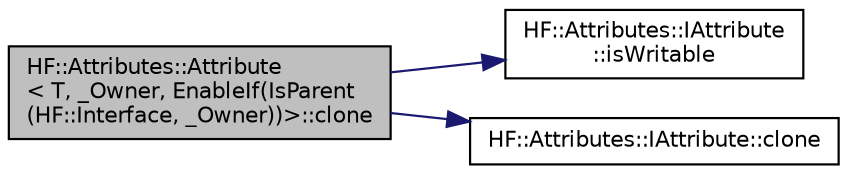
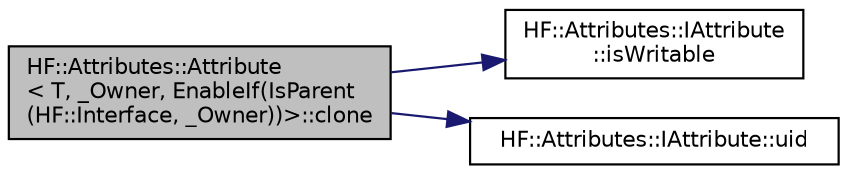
(654, 141) -> (654, 141)
